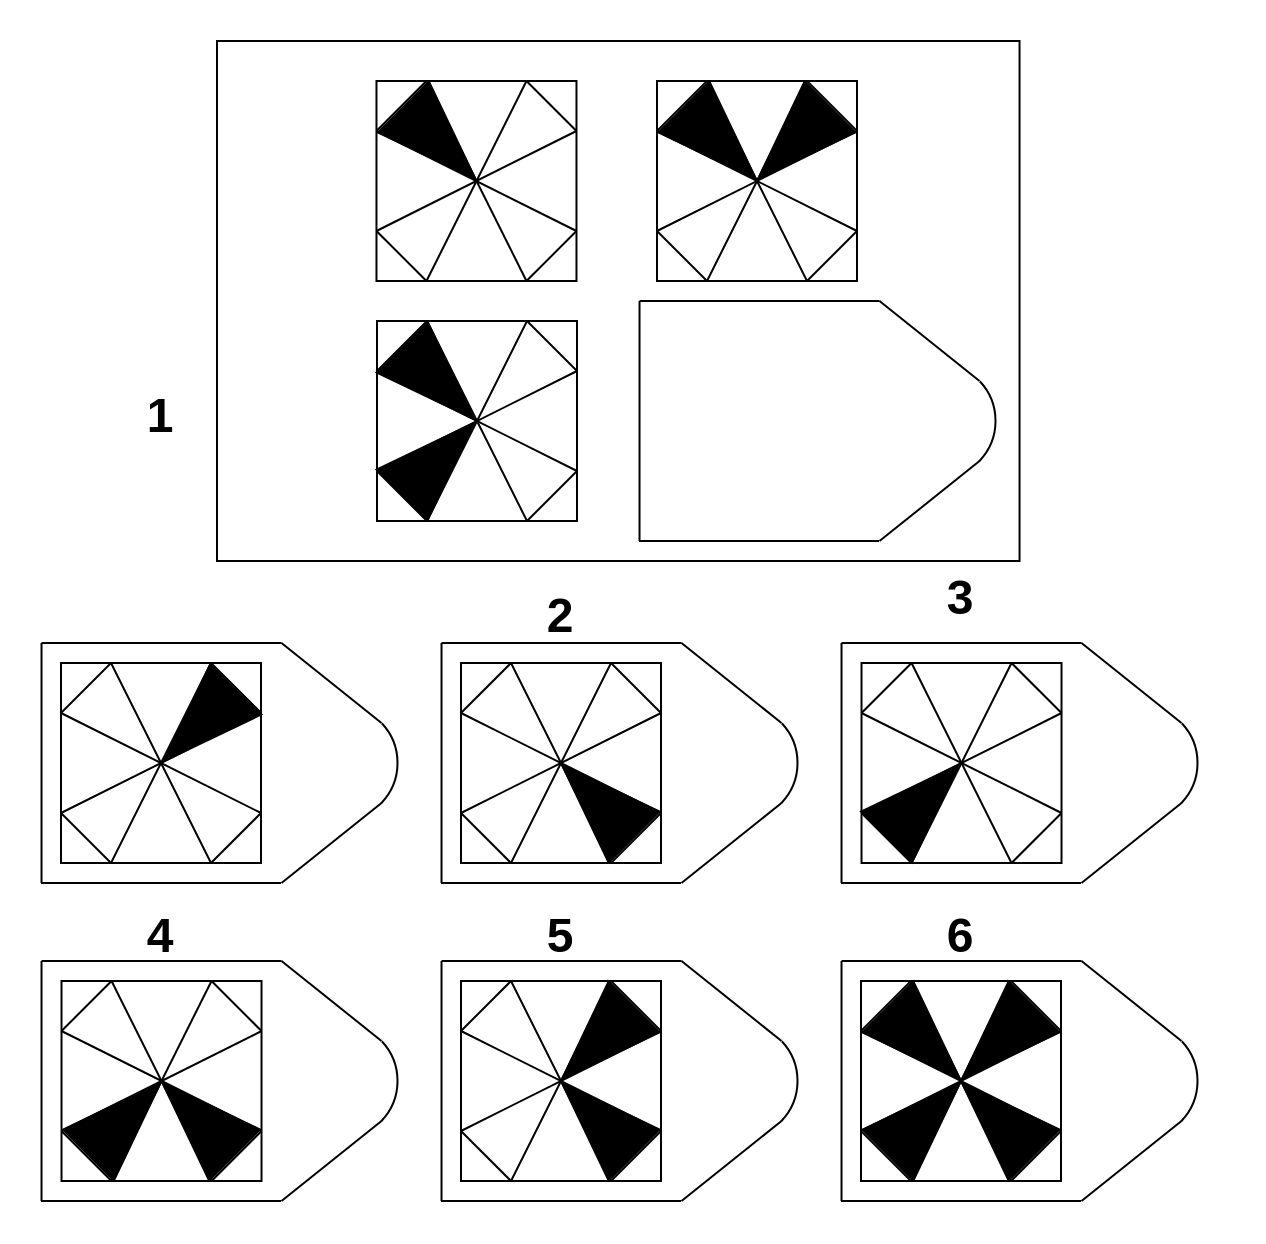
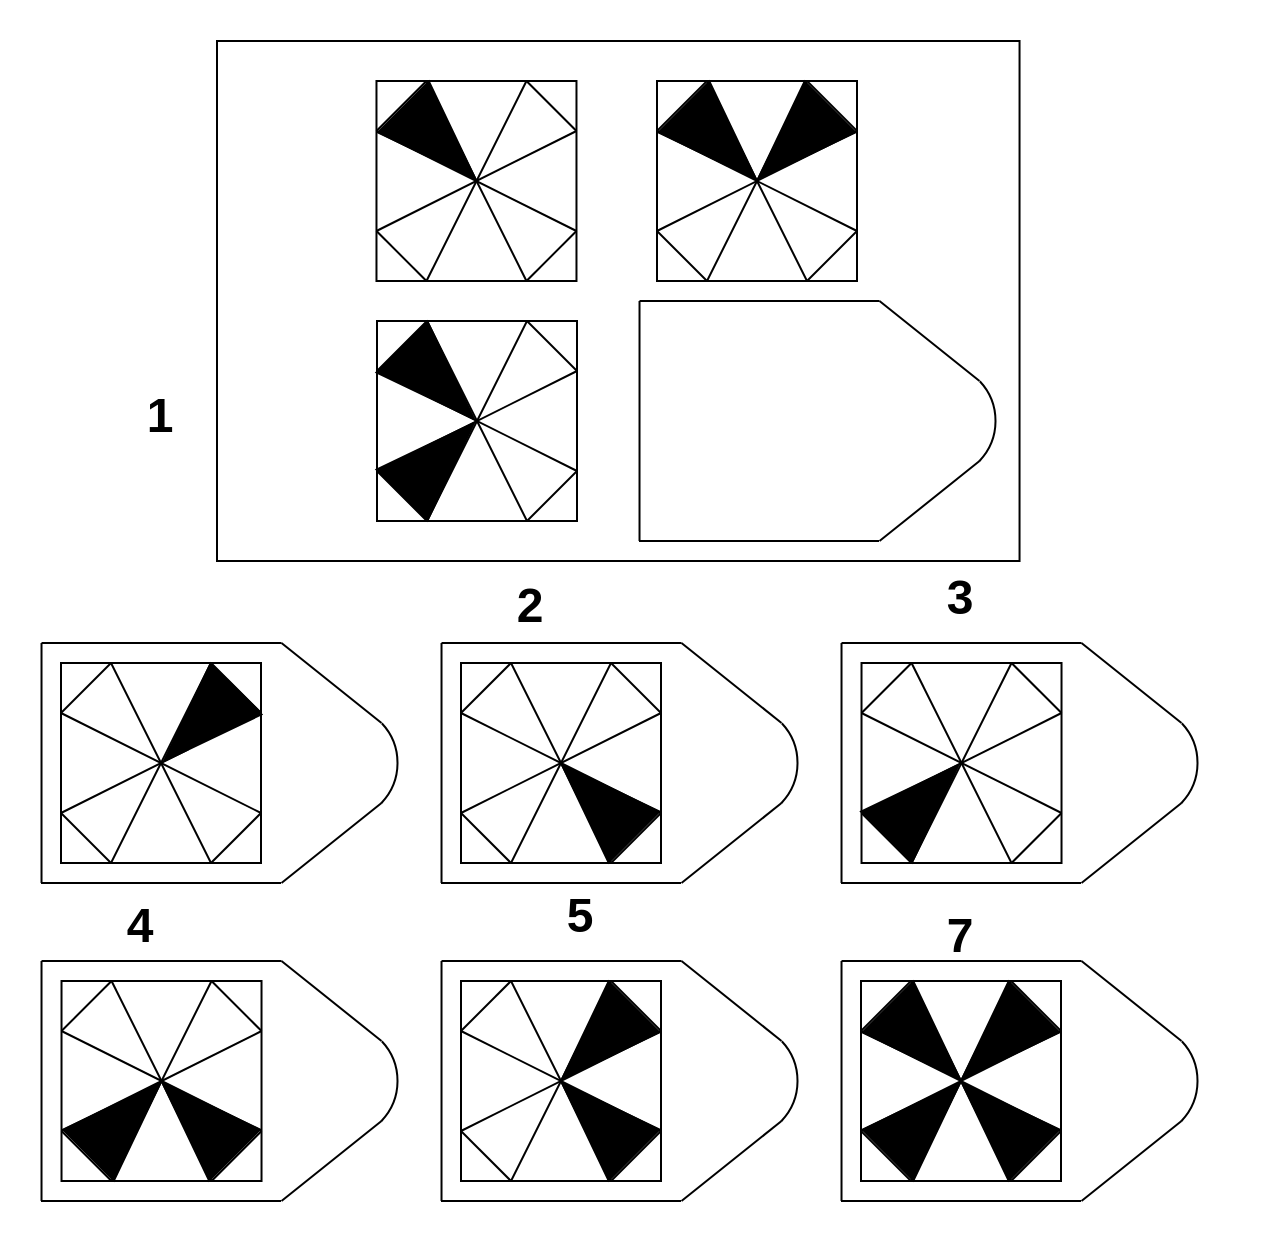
(561, 617) -> (531, 607)
(162, 937) -> (142, 927)
(561, 937) -> (581, 917)
(961, 937) -> (961, 937)
